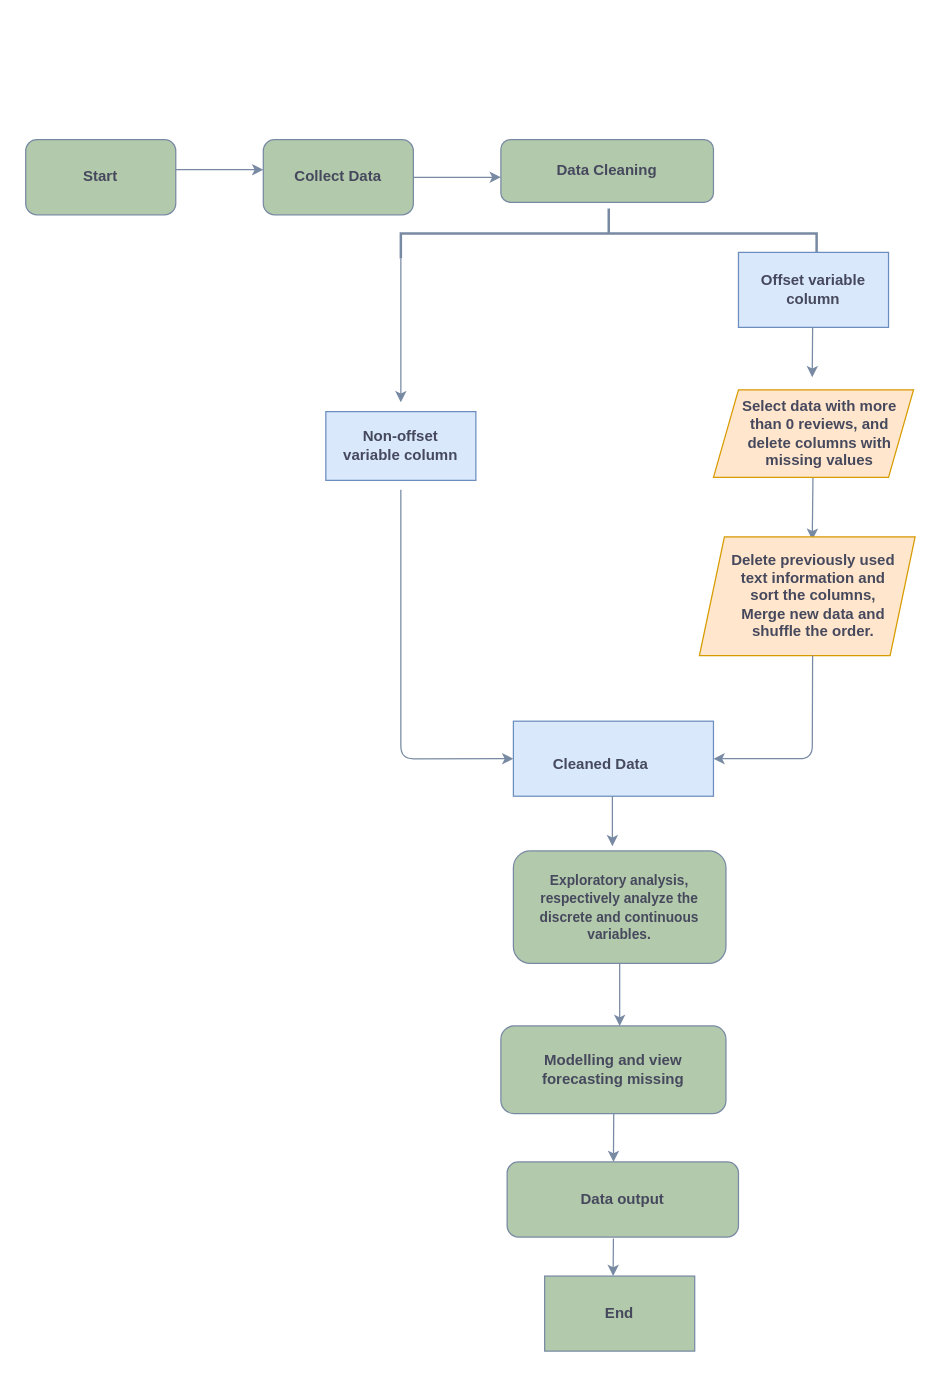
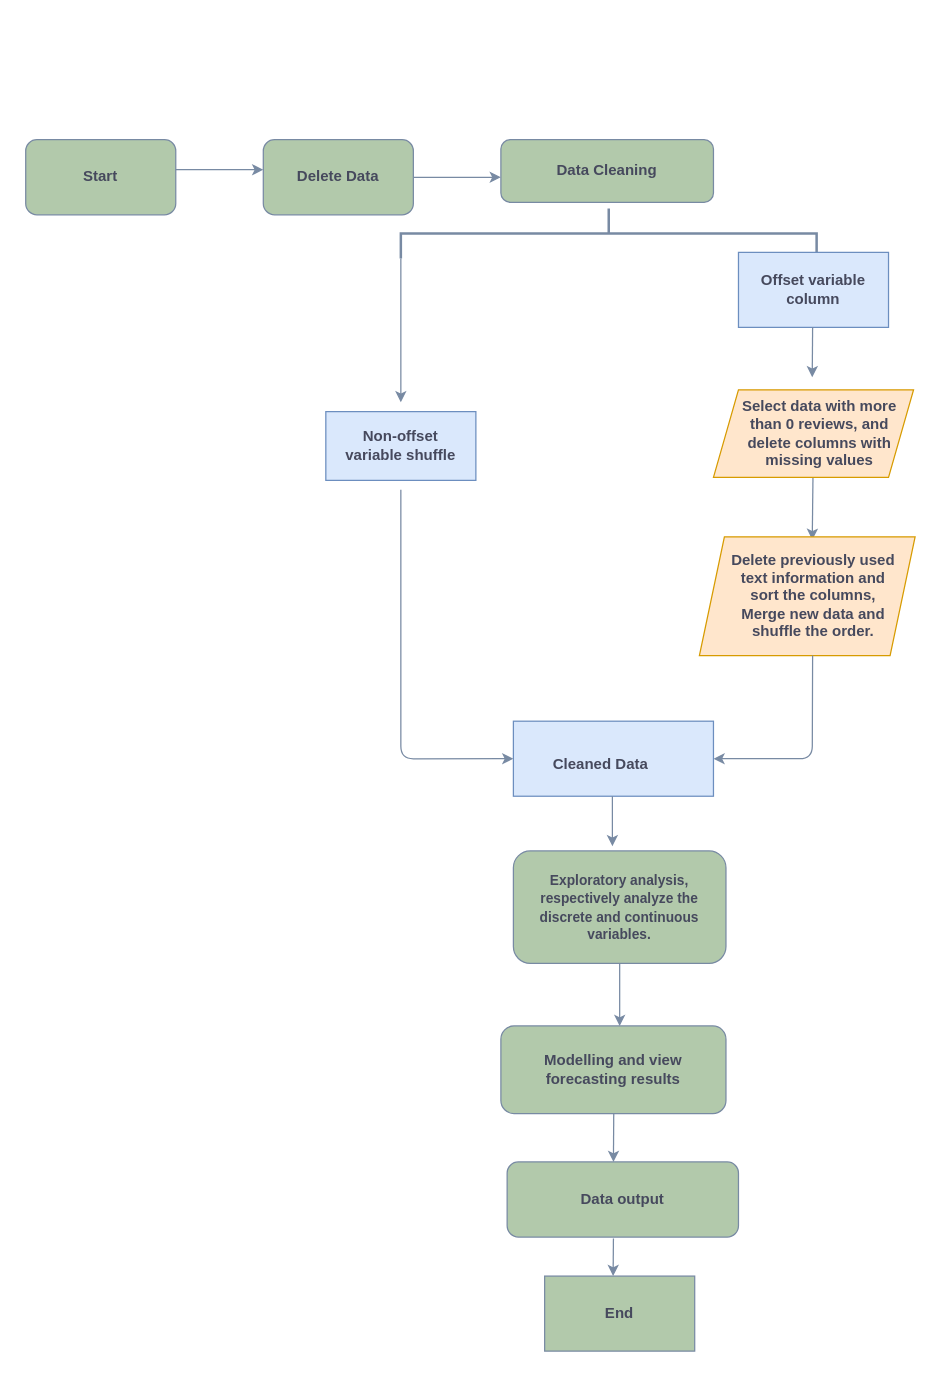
(338, 177) -> (338, 177)
(401, 446) -> (401, 446)
(613, 1069) -> (613, 1069)
